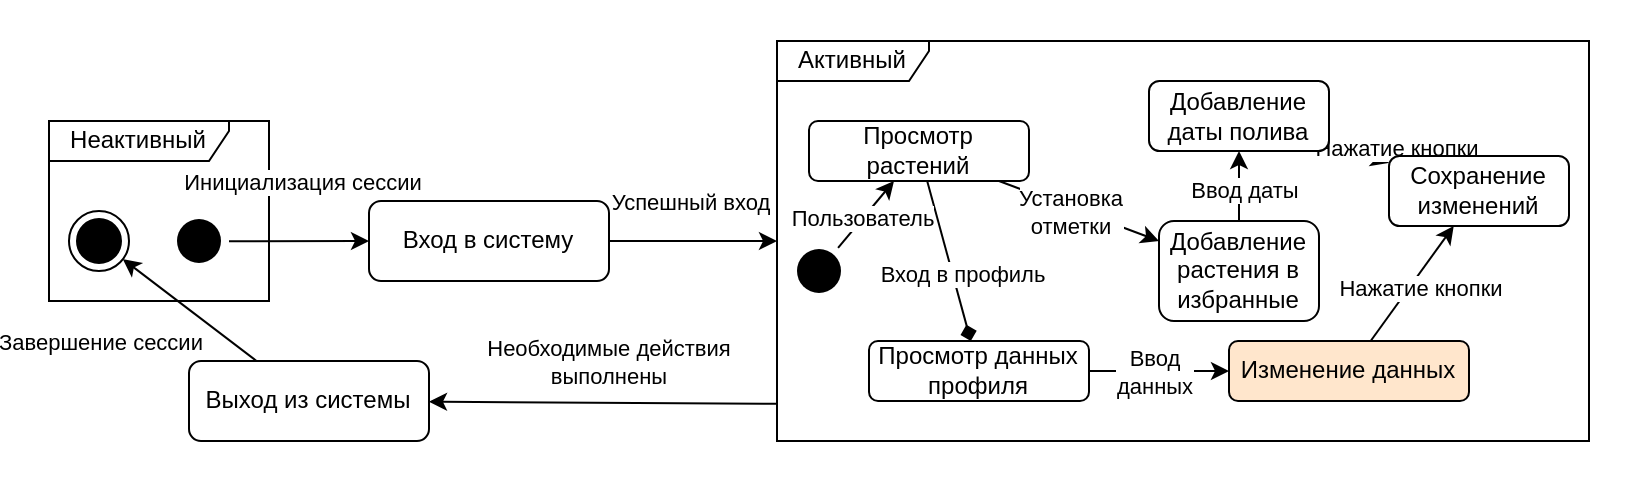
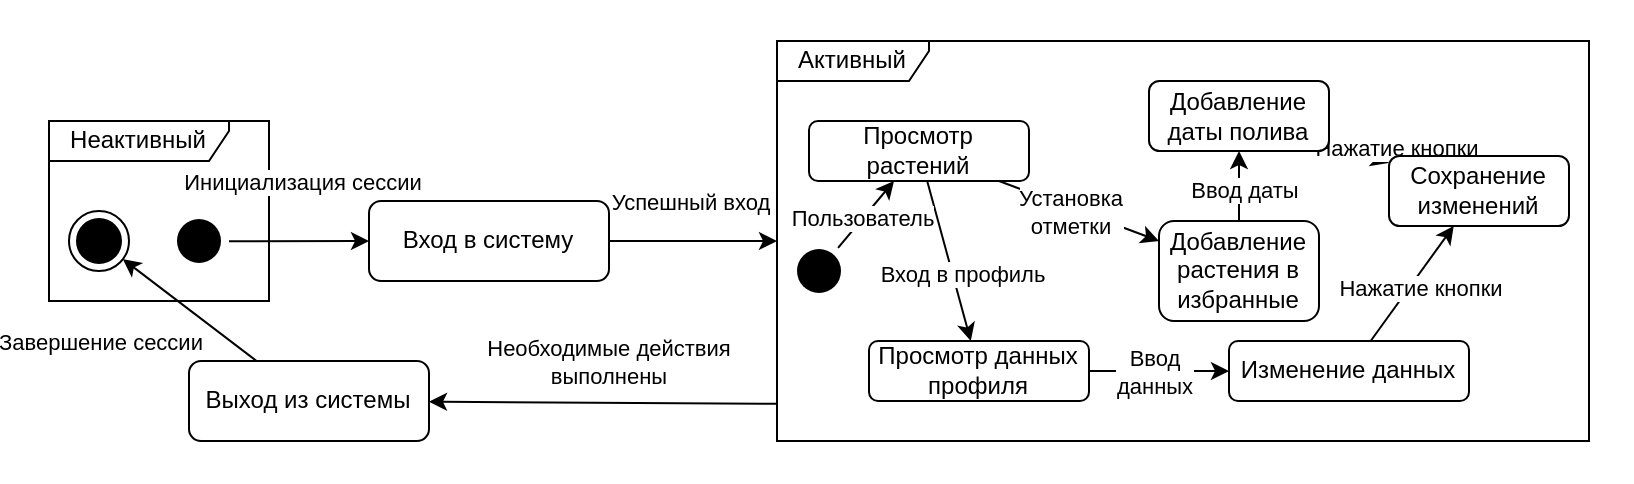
(966, 325) -> (967, 326)
(1349, 371) -> (1349, 371)
